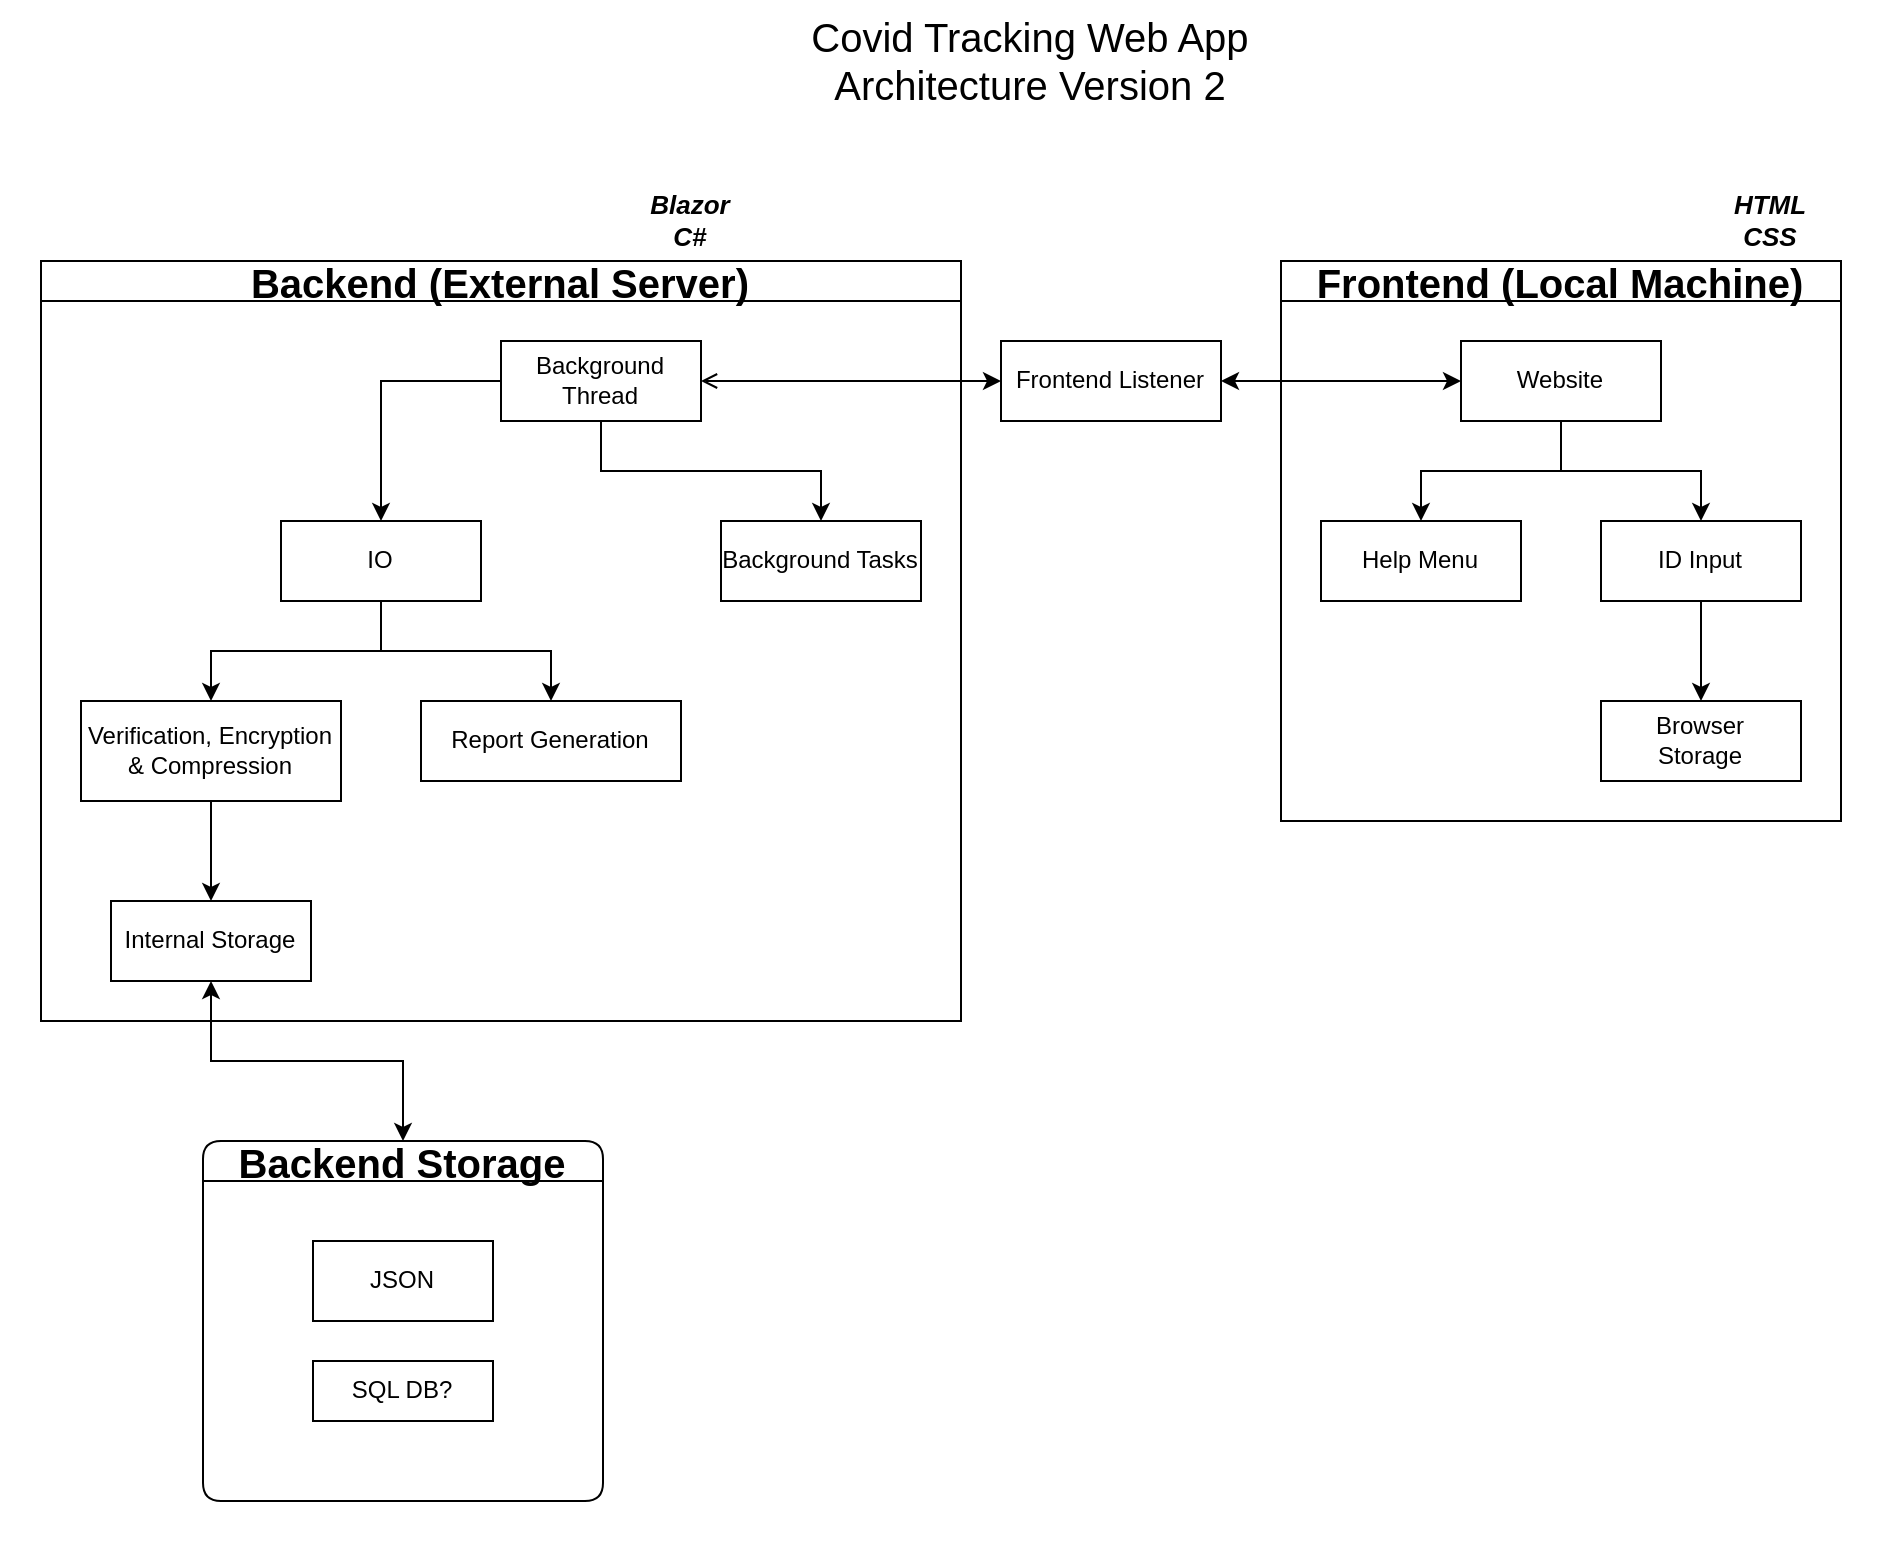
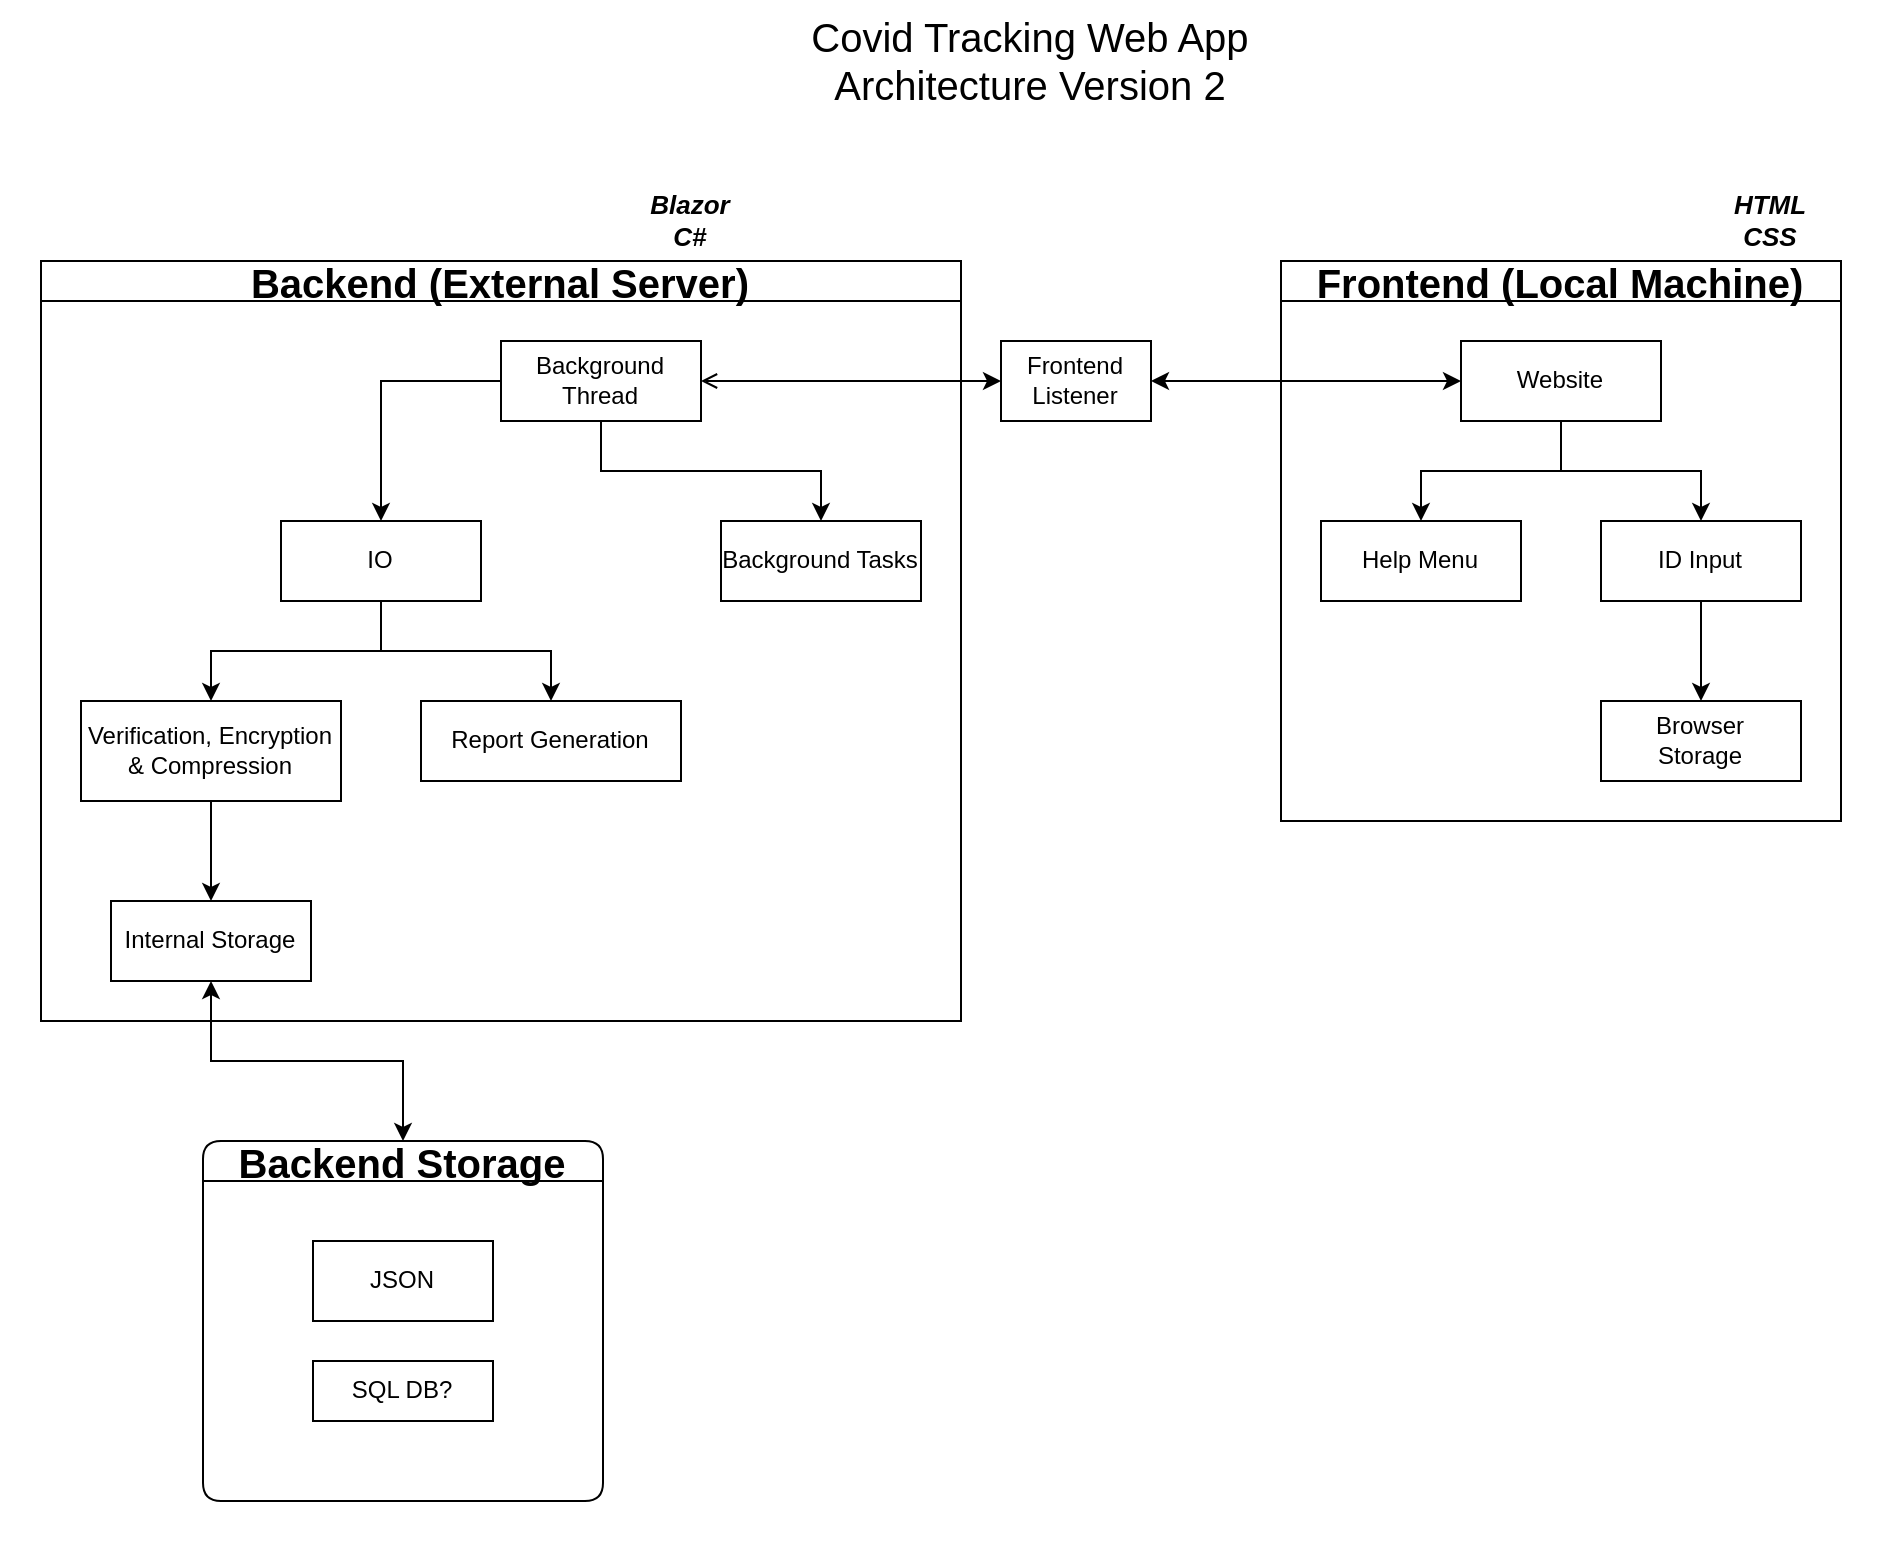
(1111, 381) -> (1076, 381)
